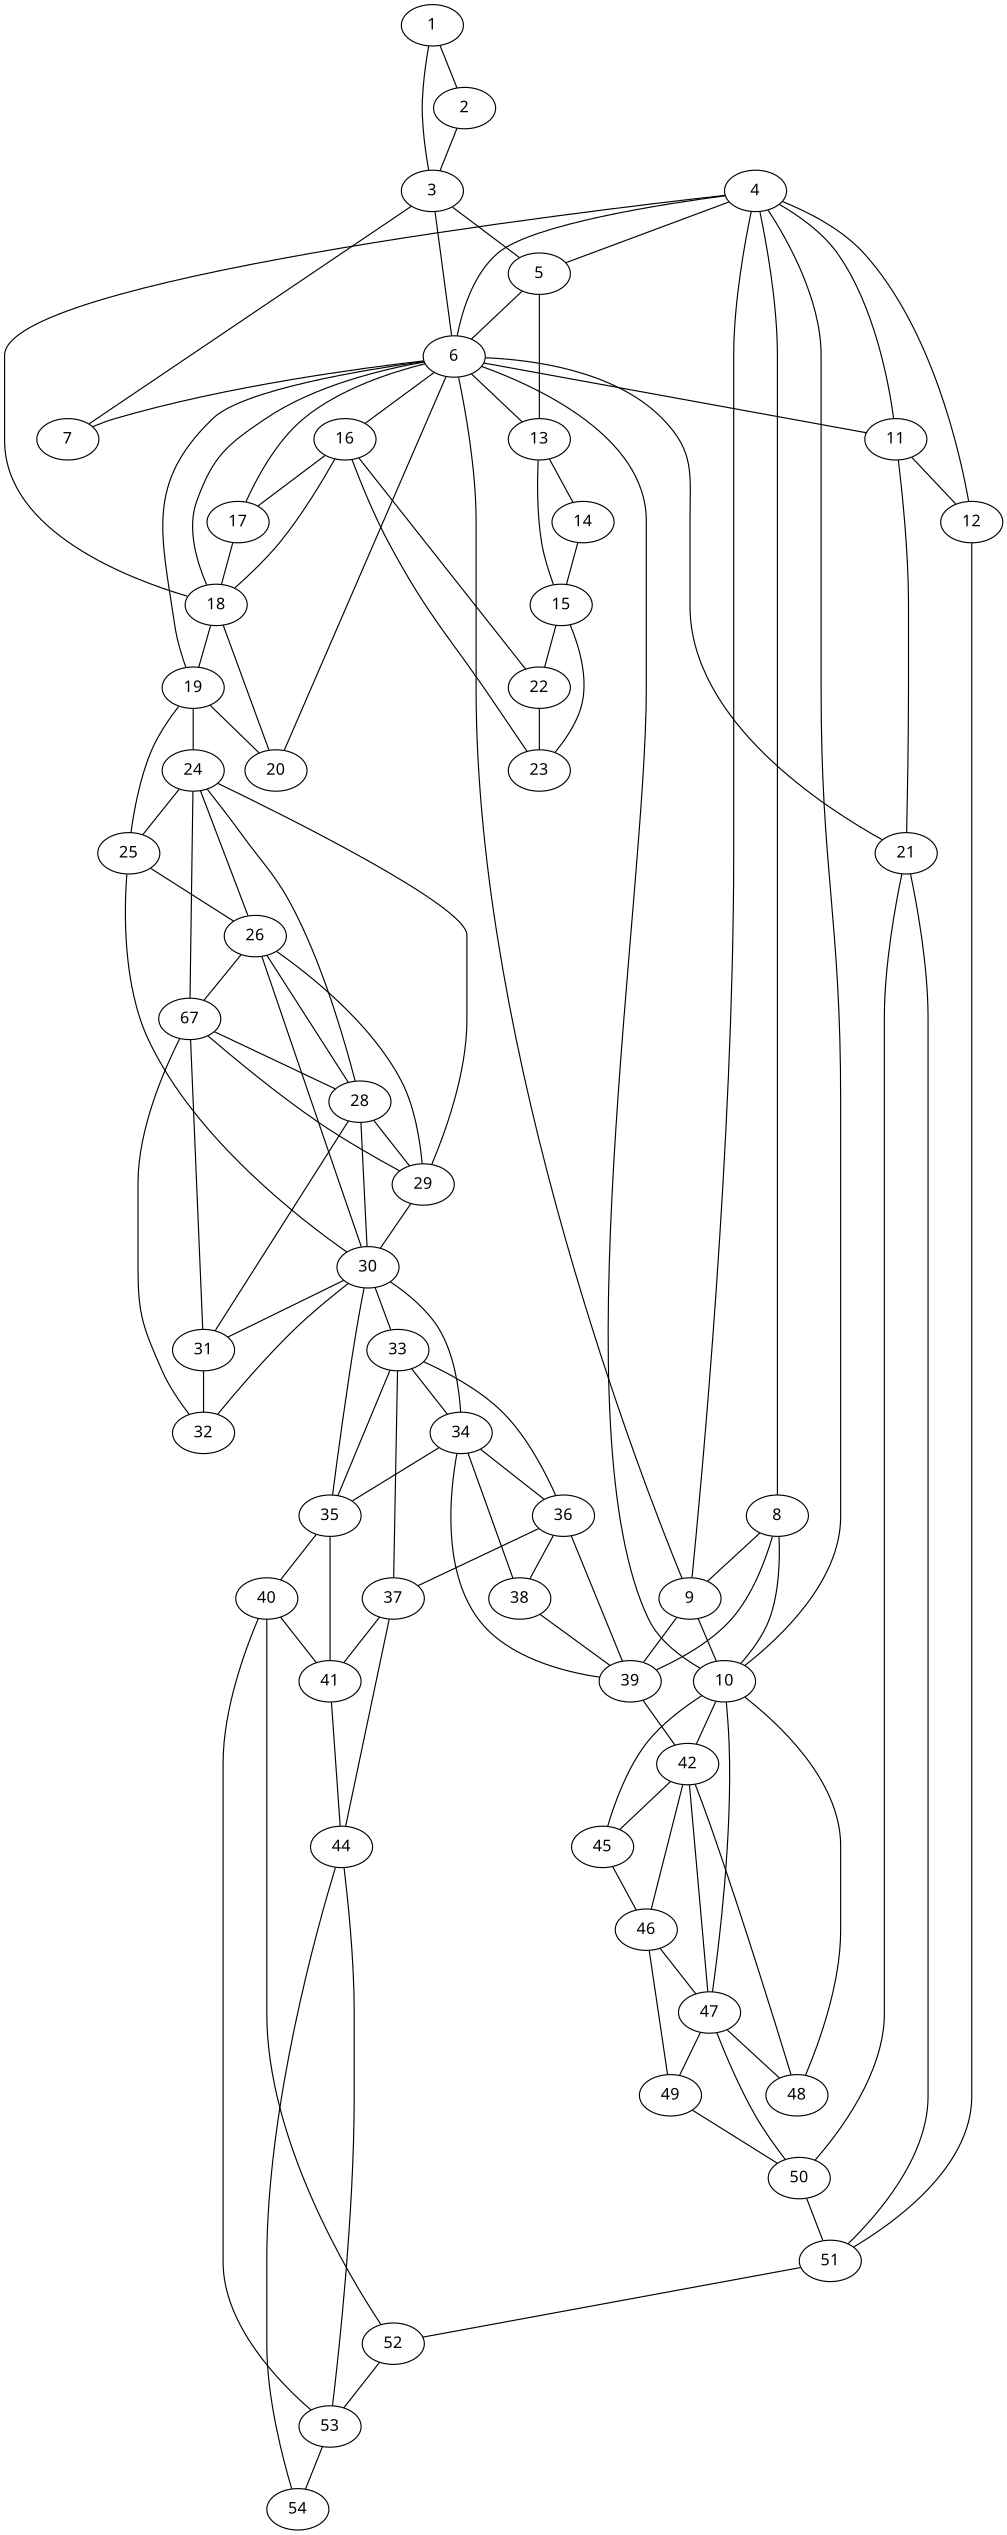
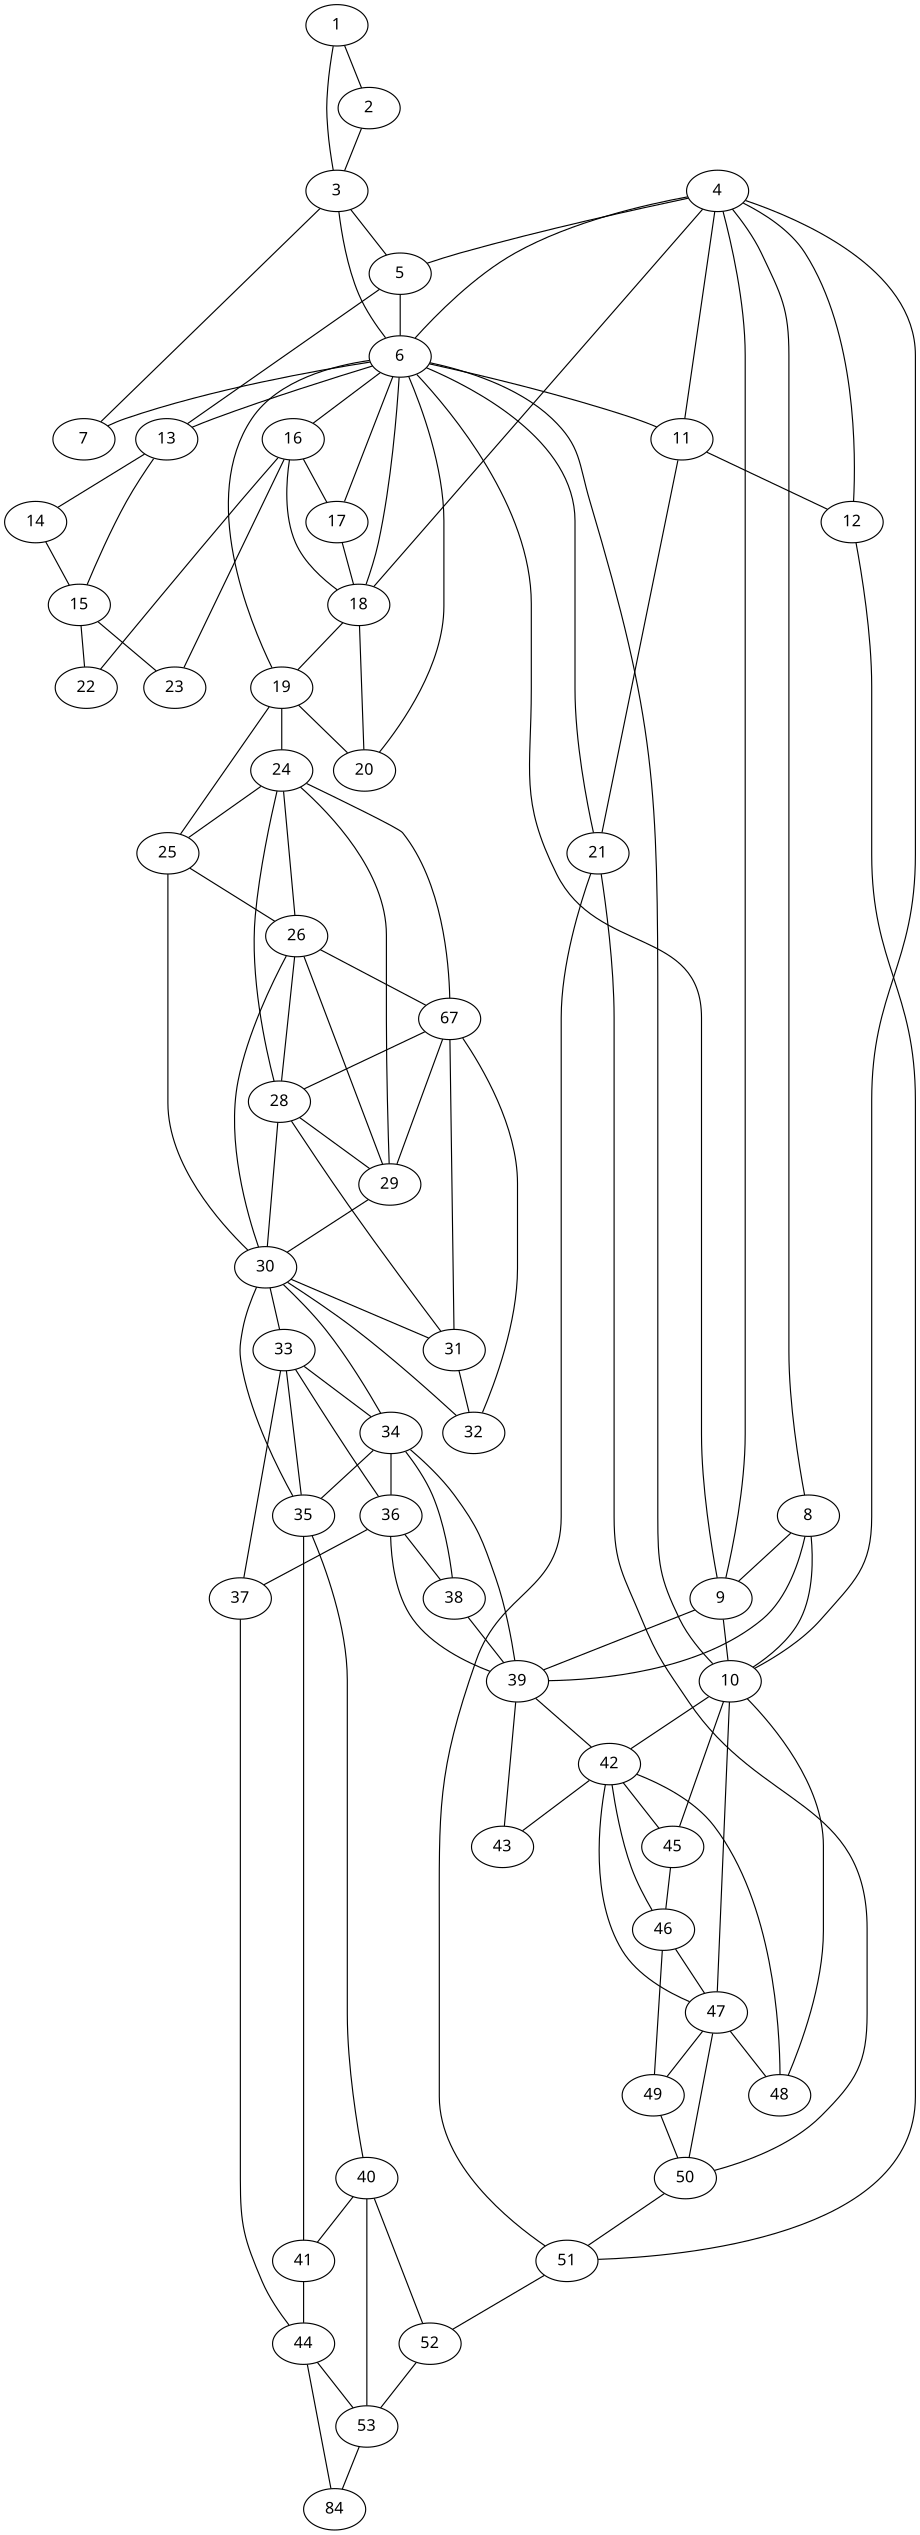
(539, 729) -> none
(362, 1640) -> none
none -> (503, 1847)
(298, 2509) -> (335, 2509)
